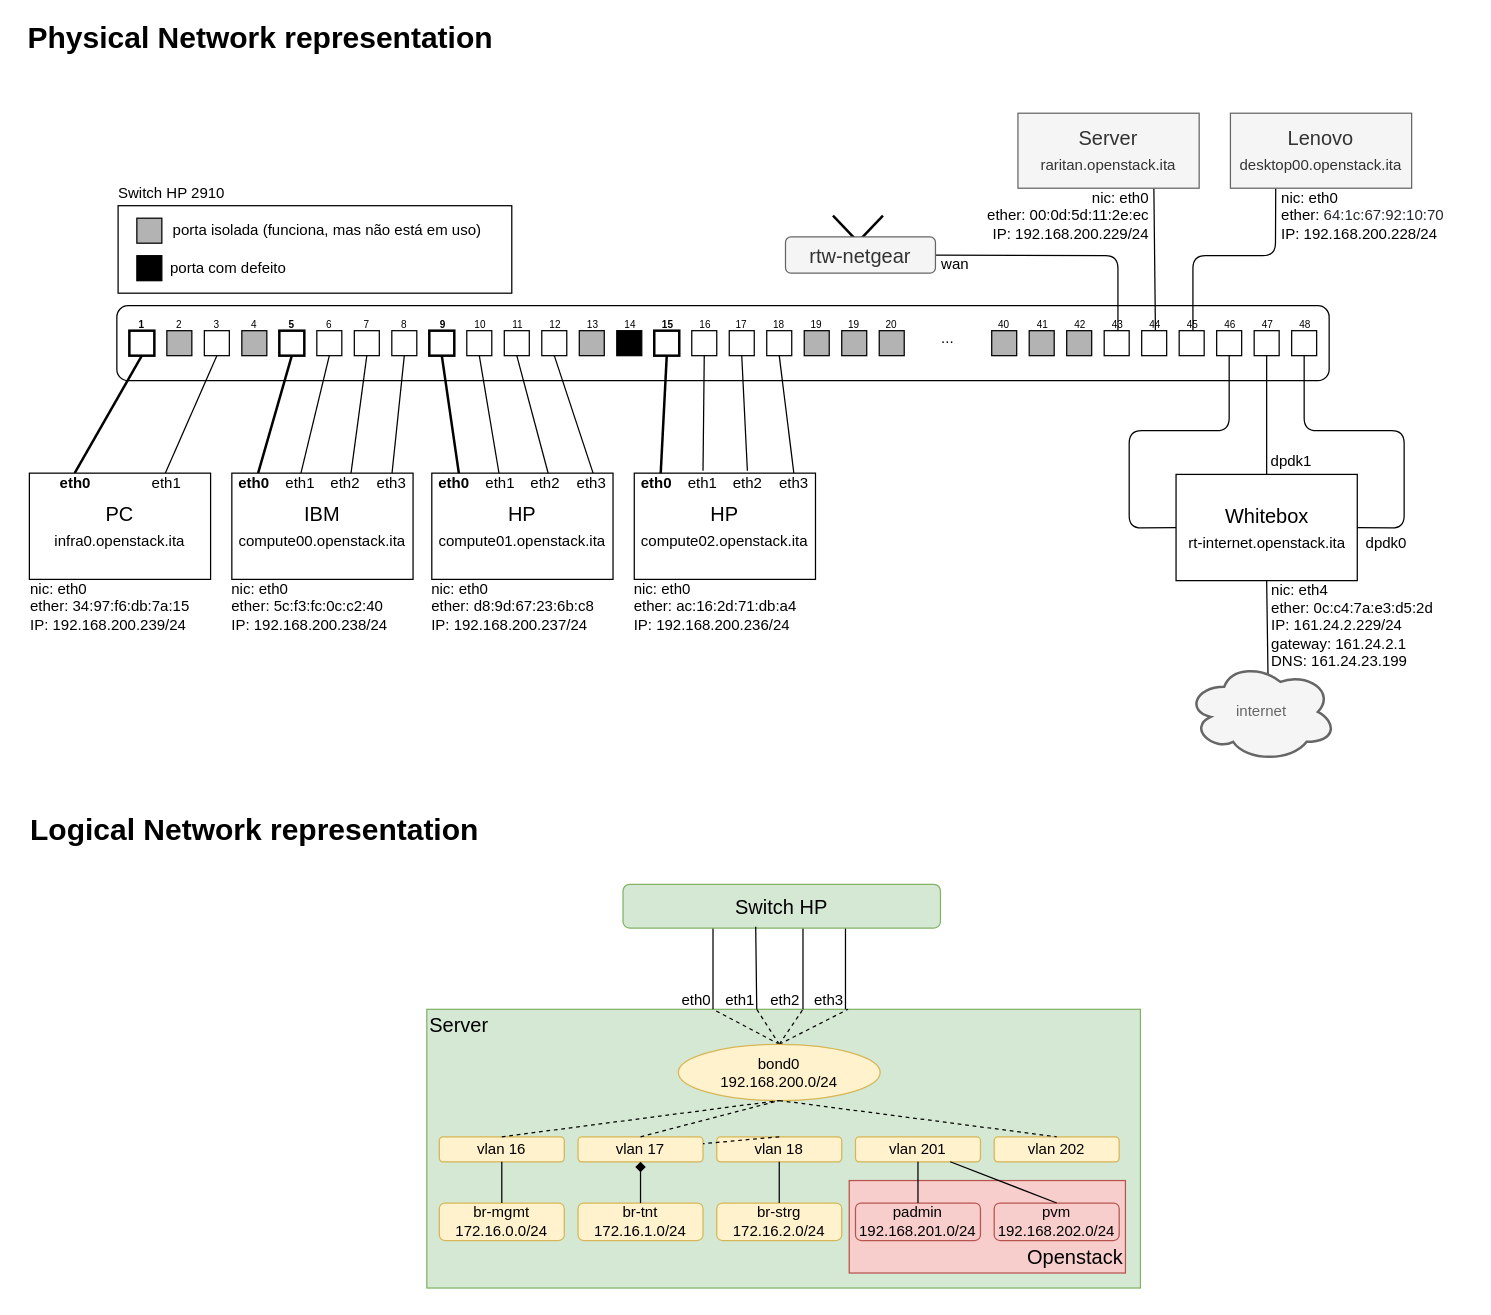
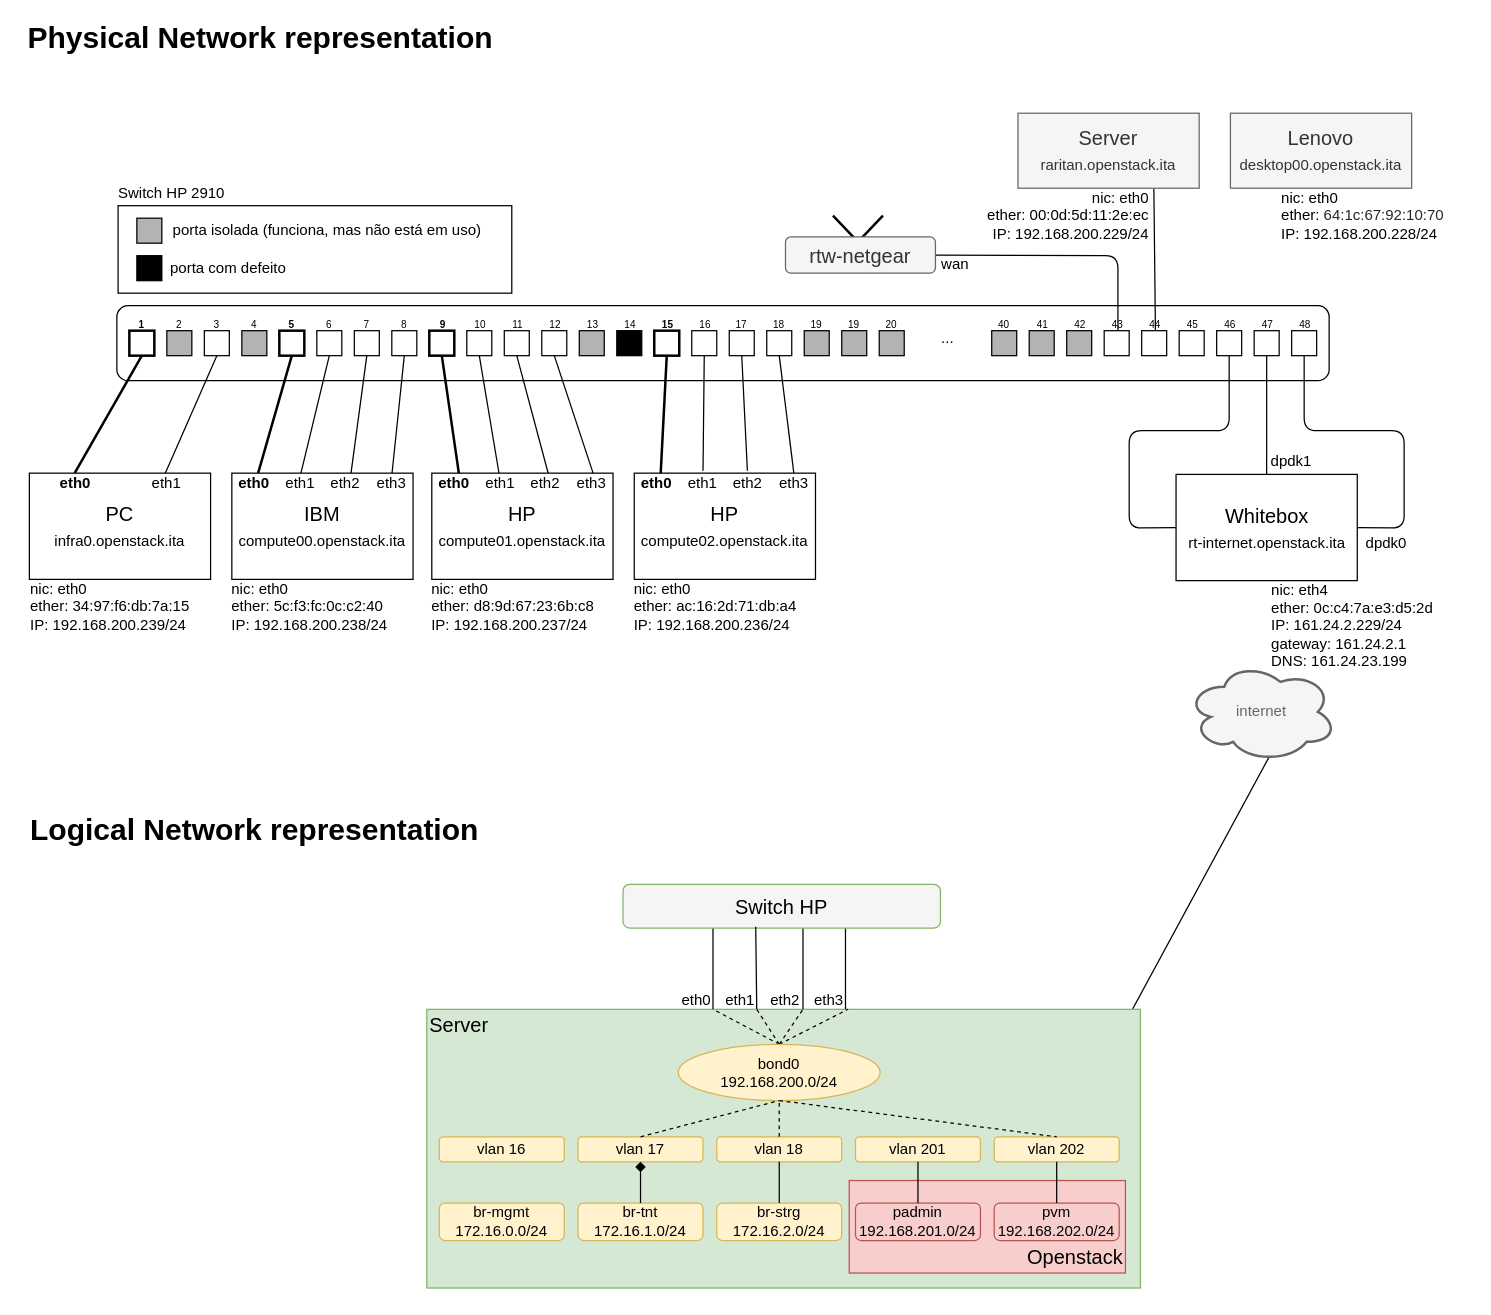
(1231, 256) -> none
(1268, 628) -> (1201, 884)
(782, 906) -> (782, 906)
(633, 1120) -> none
(741, 1140) -> (779, 1120)
(502, 1183) -> none
(1004, 1183) -> (1057, 1183)
